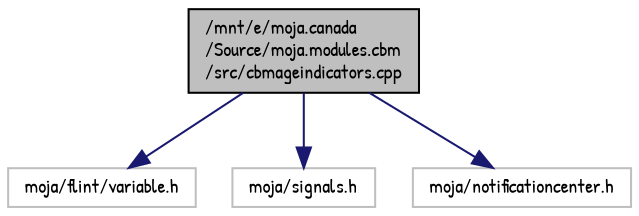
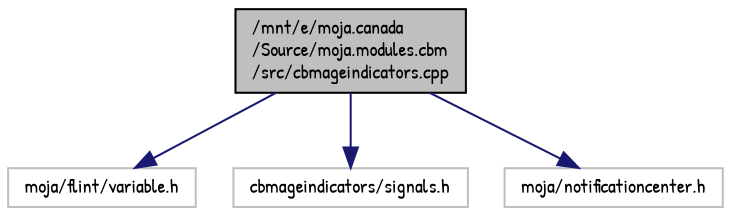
(304, 188) -> (351, 188)
